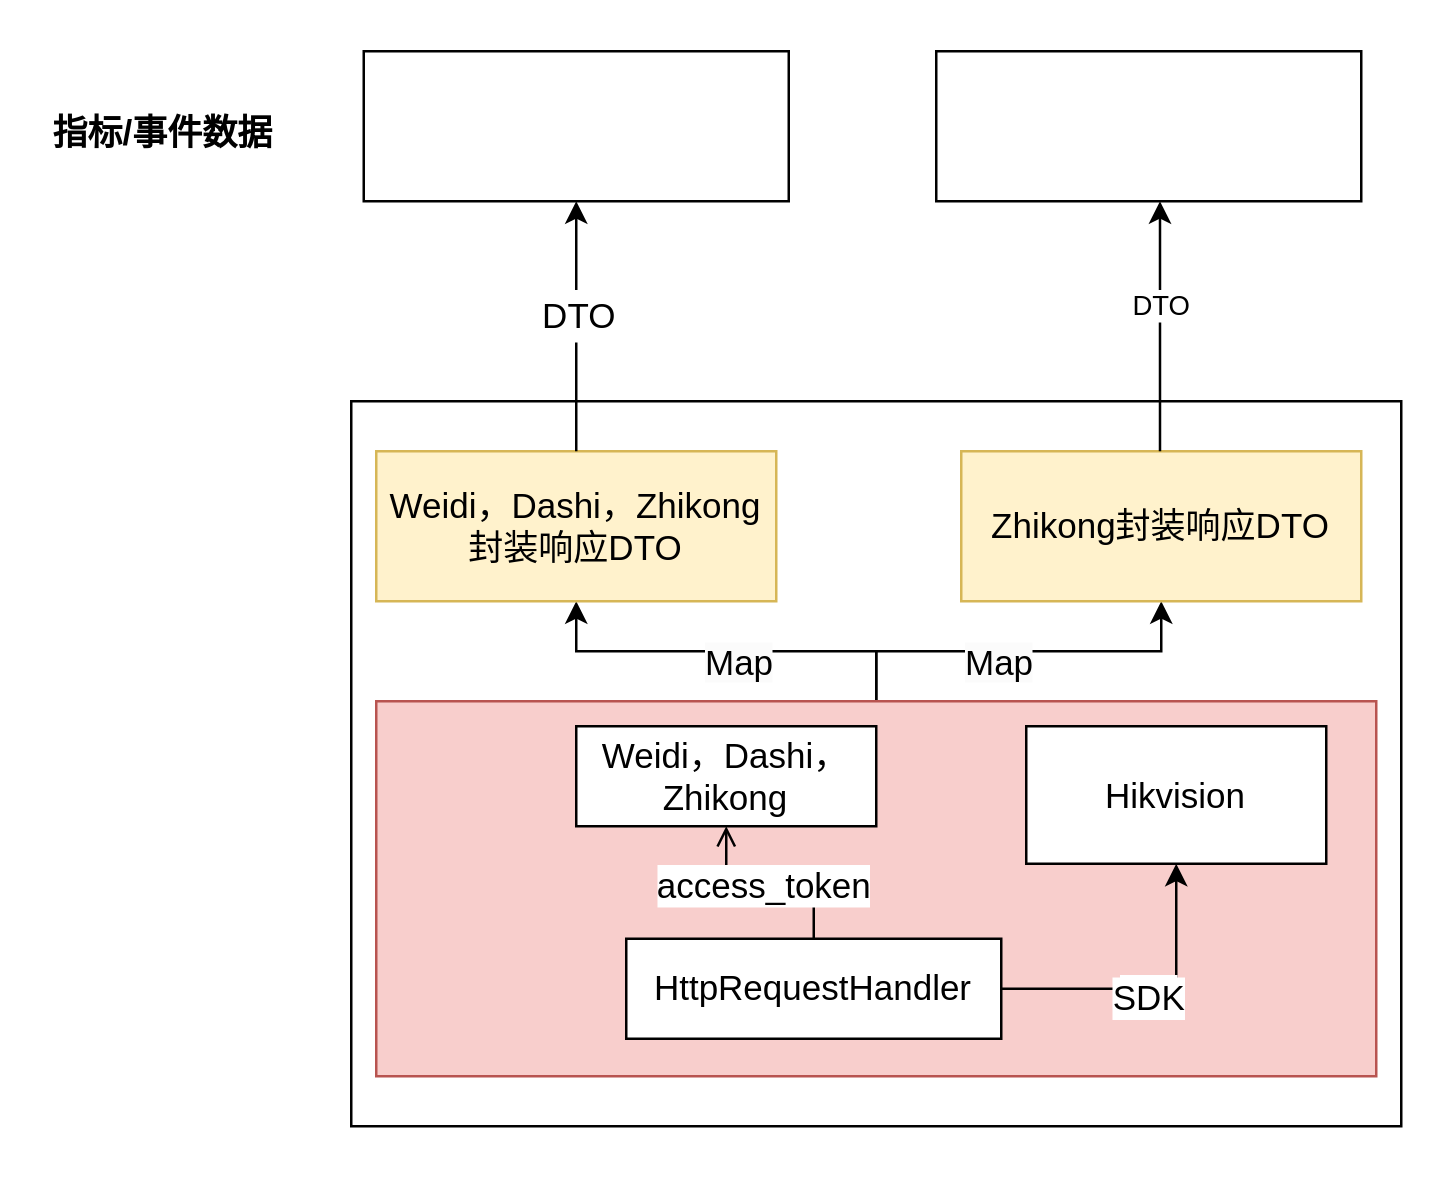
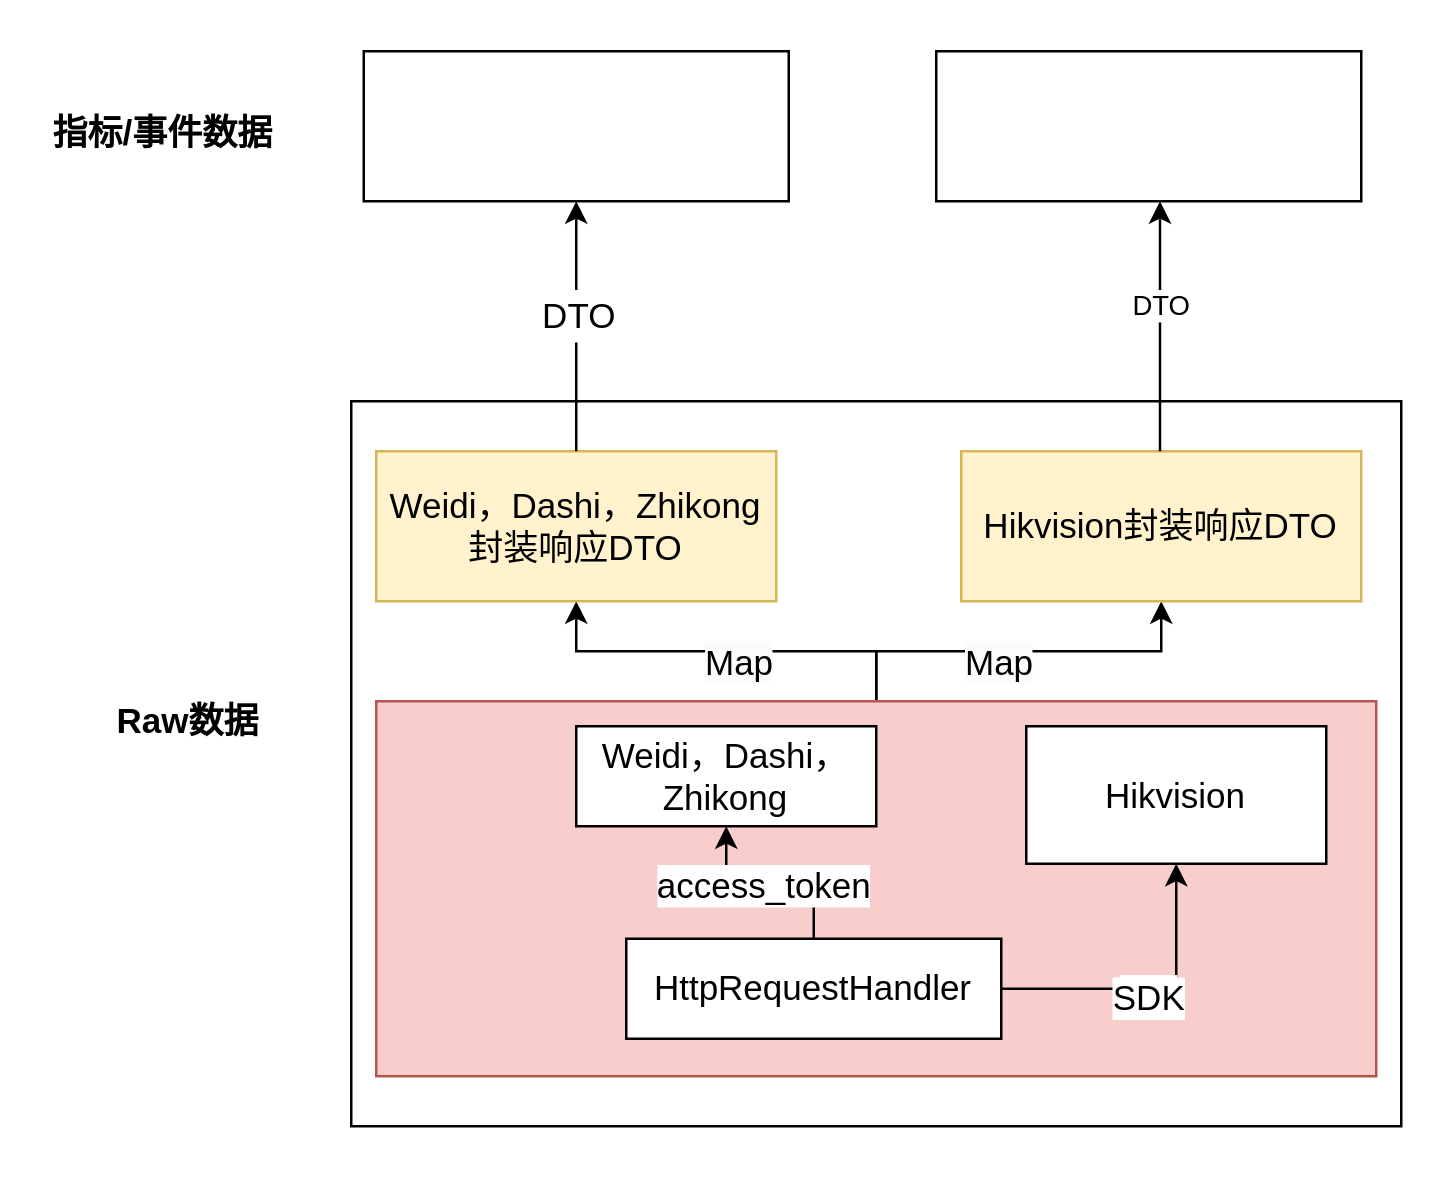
(1161, 526) -> (1161, 526)
none -> (189, 720)
(726, 840) -> (726, 844)
